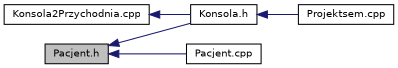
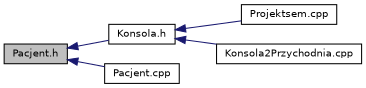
(175, 15) -> (201, 42)
